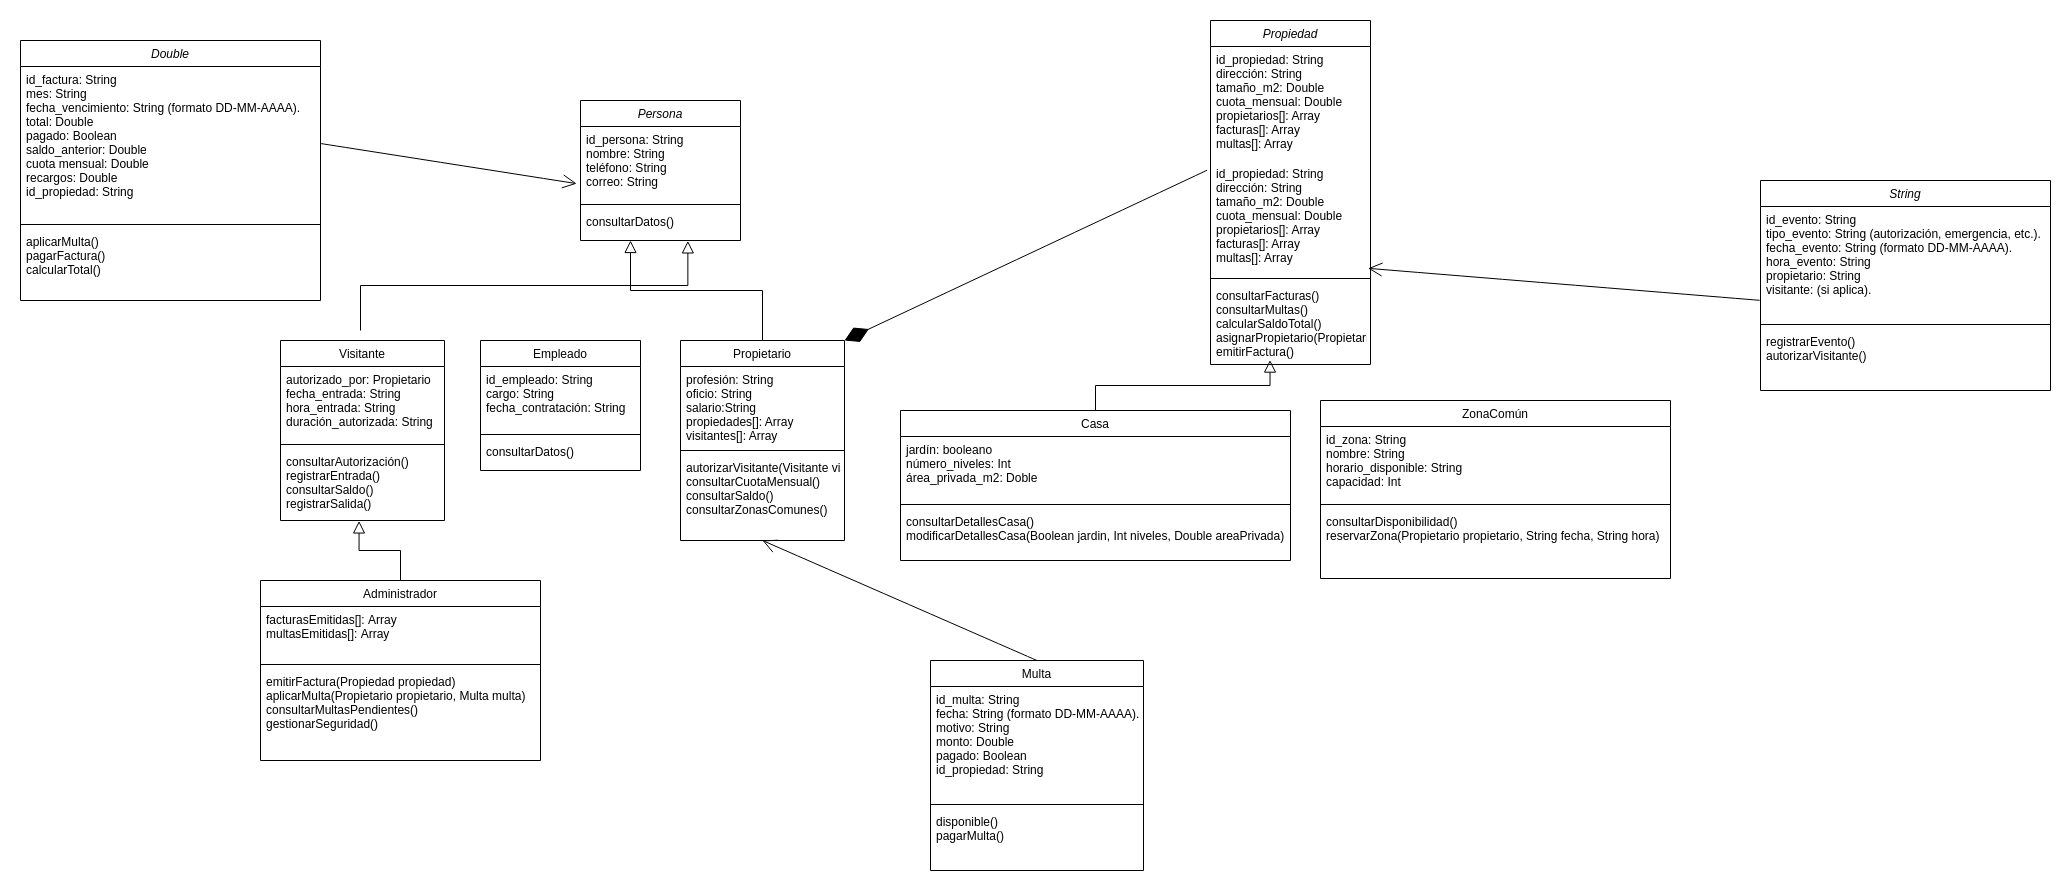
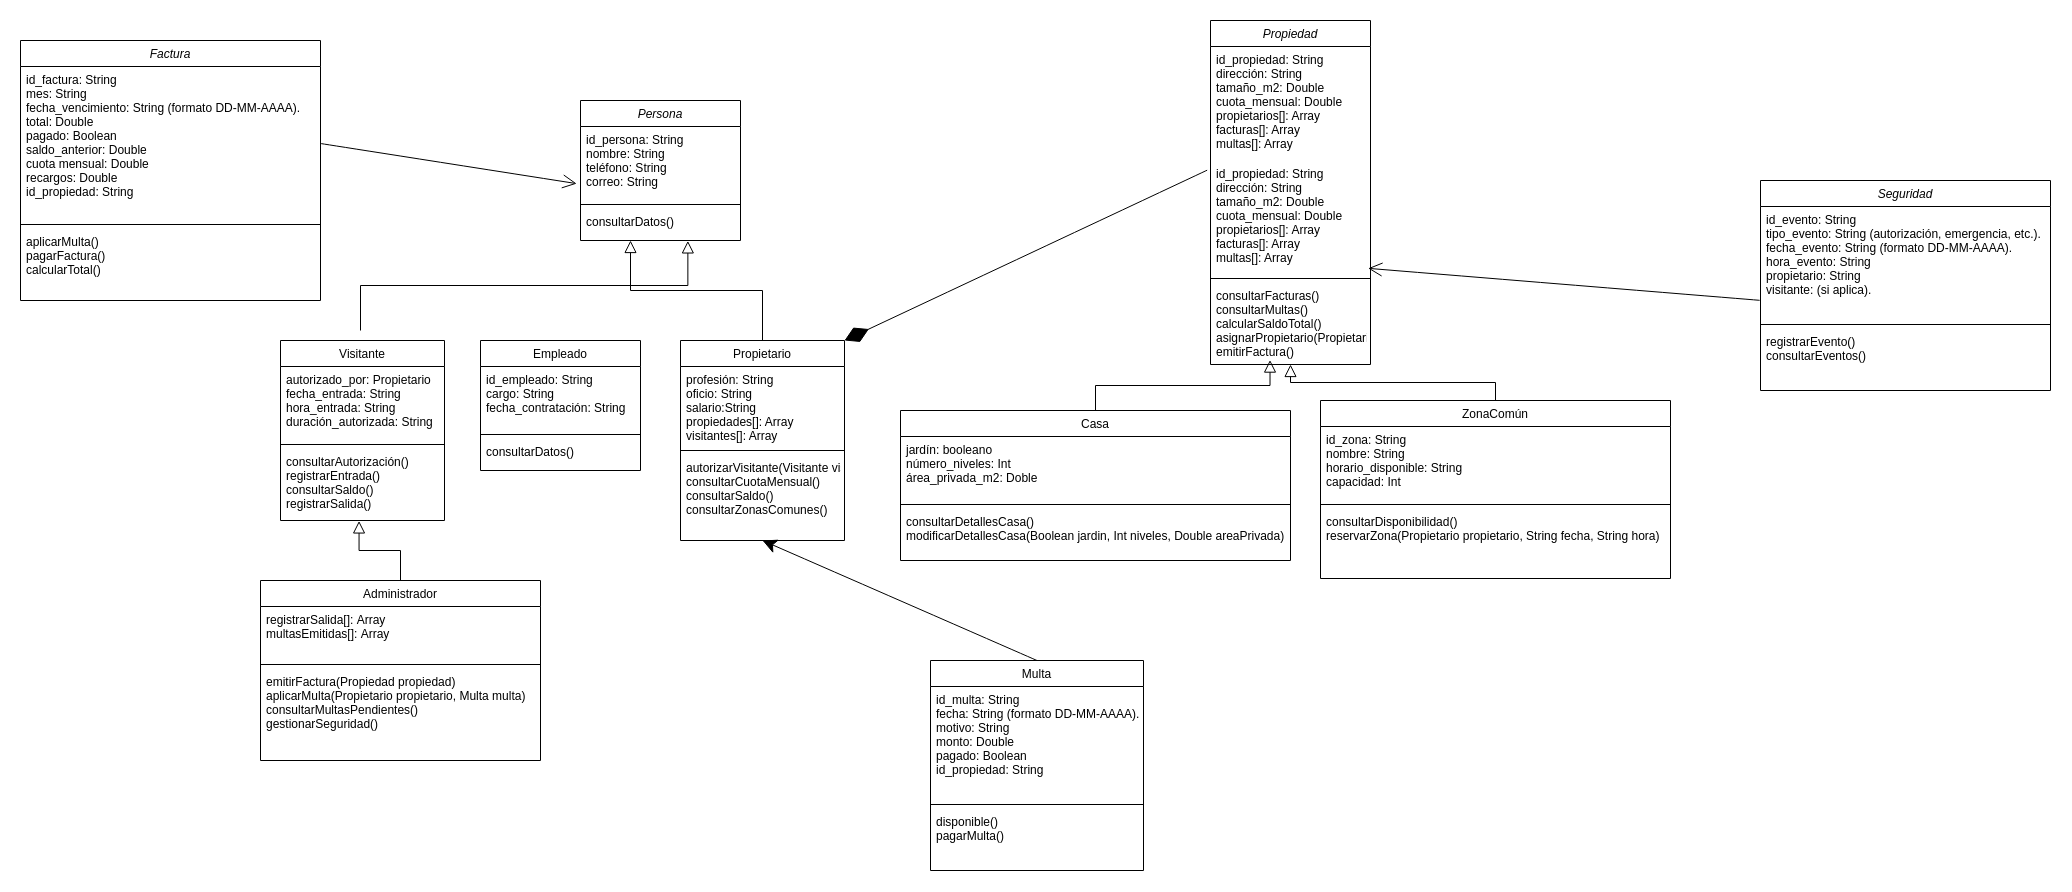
(170, 54) -> (170, 54)
(1905, 194) -> (1905, 194)
(1822, 342) -> (1822, 342)
none -> (1400, 383)
(770, 544) -> (773, 545)
(345, 620) -> (340, 620)
